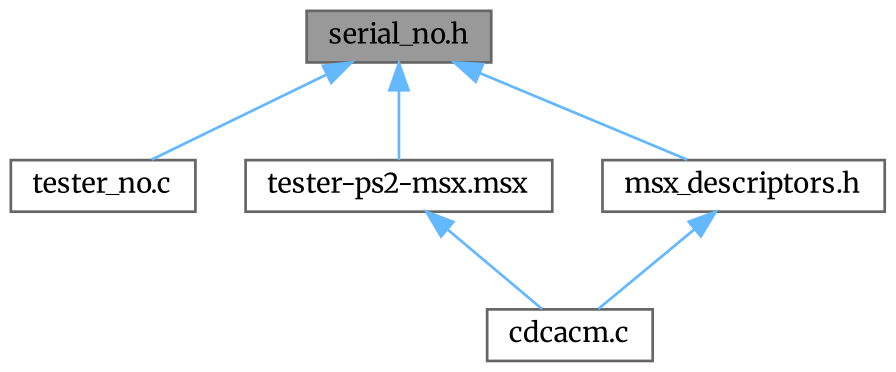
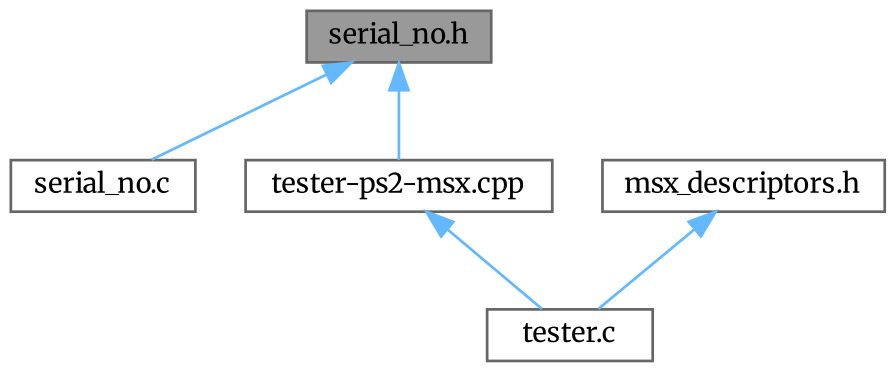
(584, 116) -> none
(103, 186) -> (103, 186)
(399, 186) -> (399, 186)
(570, 335) -> (570, 335)
